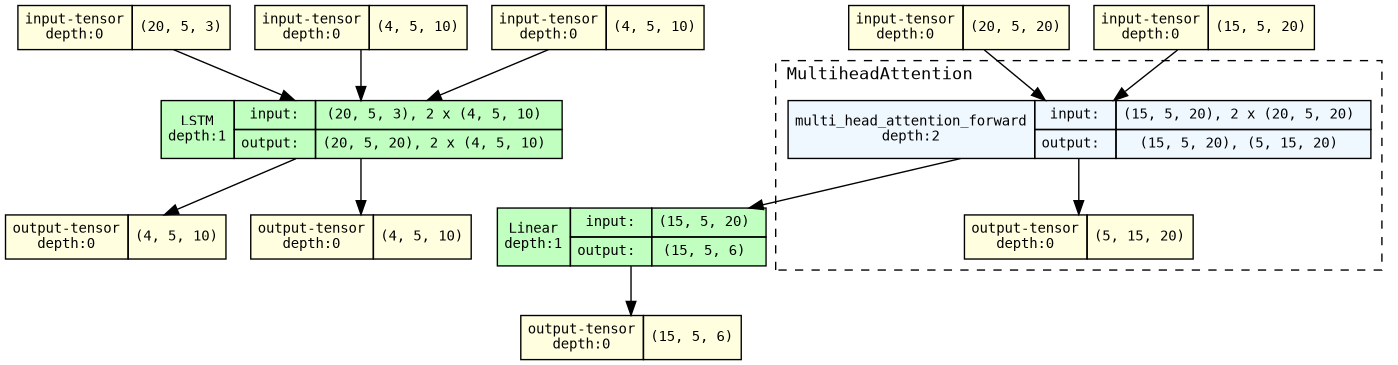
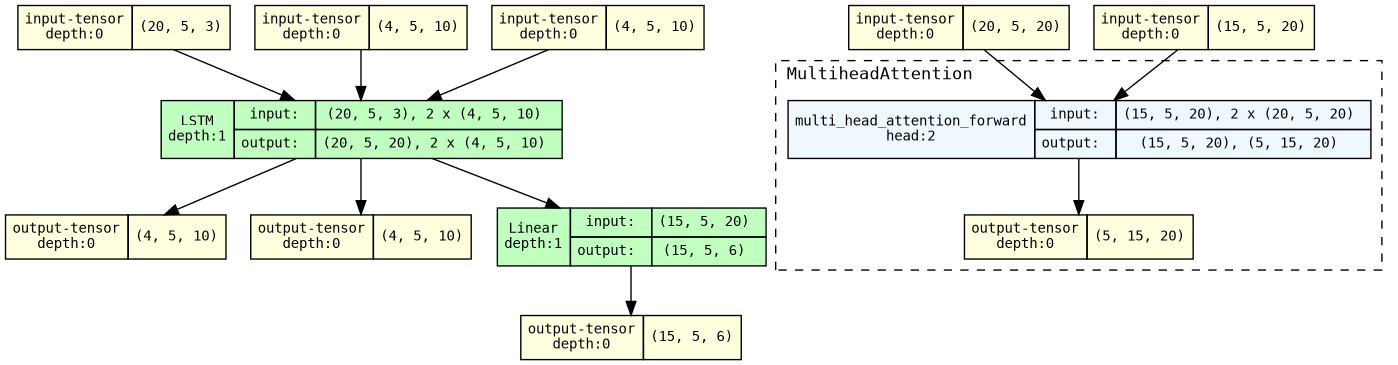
(911, 136) -> (911, 136)
(862, 182) -> (489, 181)
